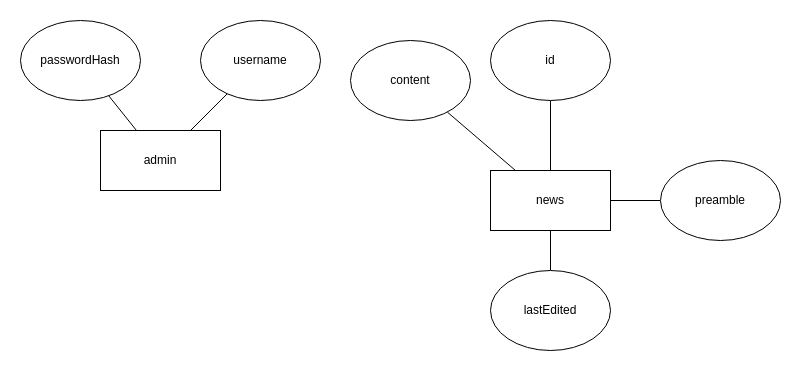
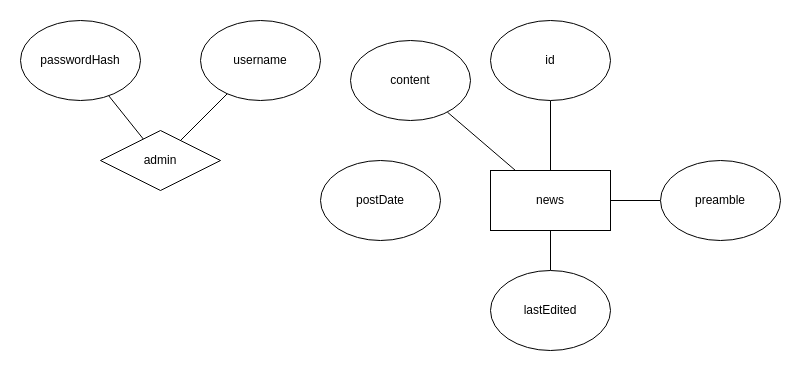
(161, 161) -> (161, 161)
none -> (381, 201)
